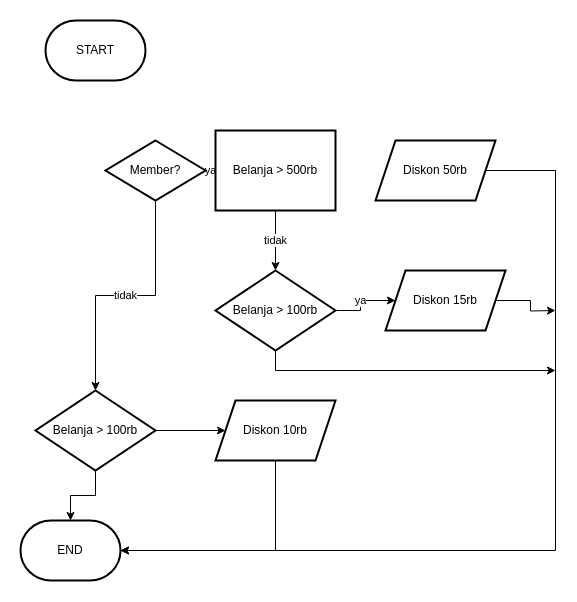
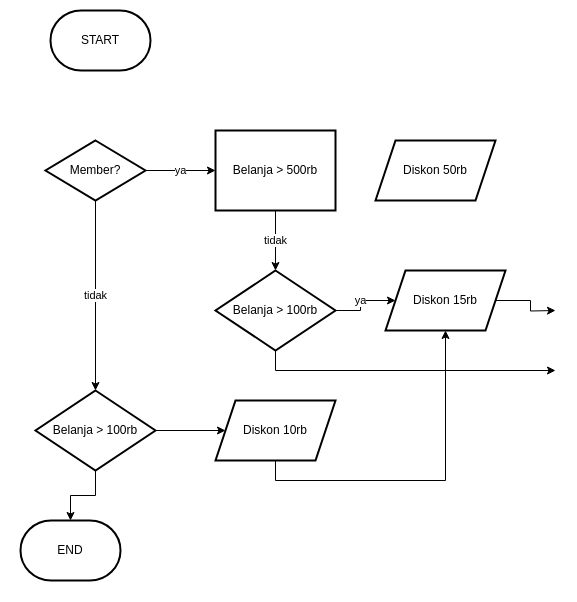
(96, 51) -> (101, 41)
(156, 171) -> (96, 171)
(556, 465) -> none
(276, 513) -> (431, 481)
